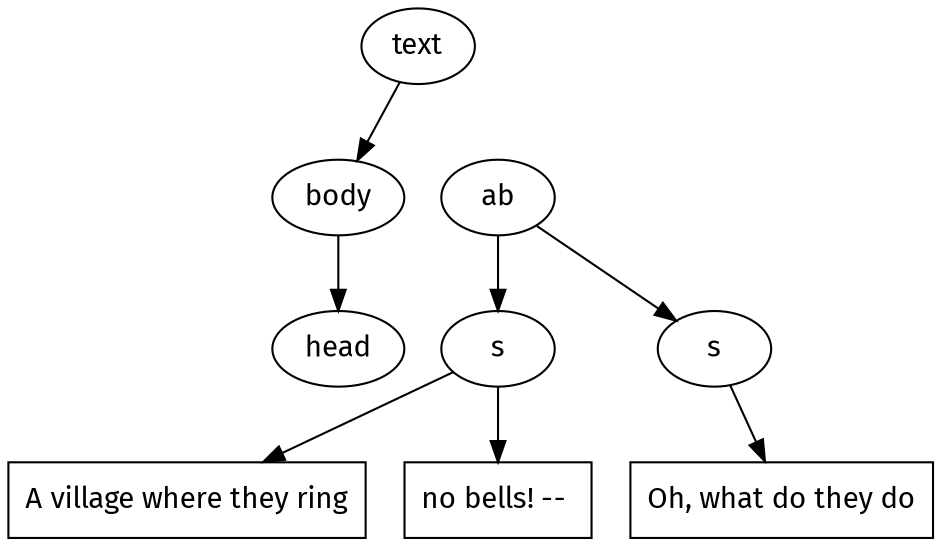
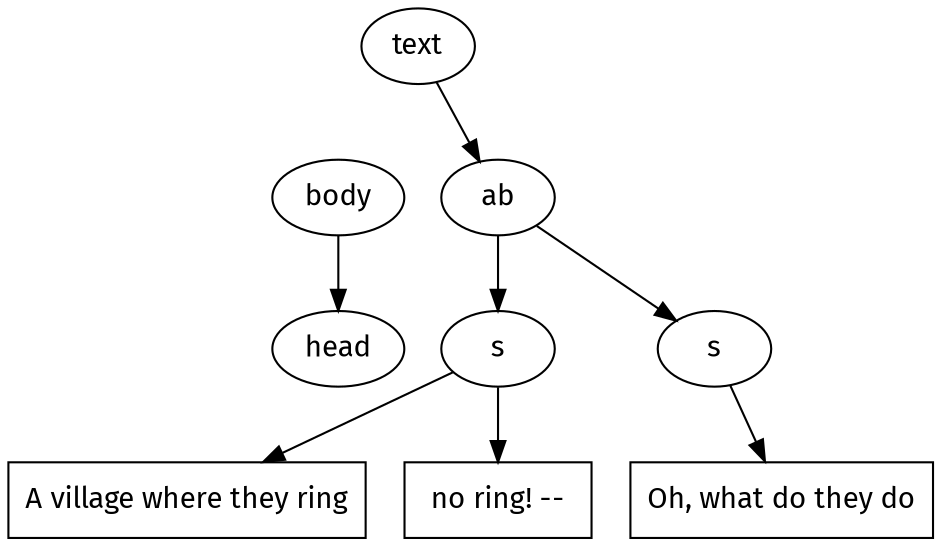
(384, 112) -> (453, 112)
(498, 500) -> (498, 500)
